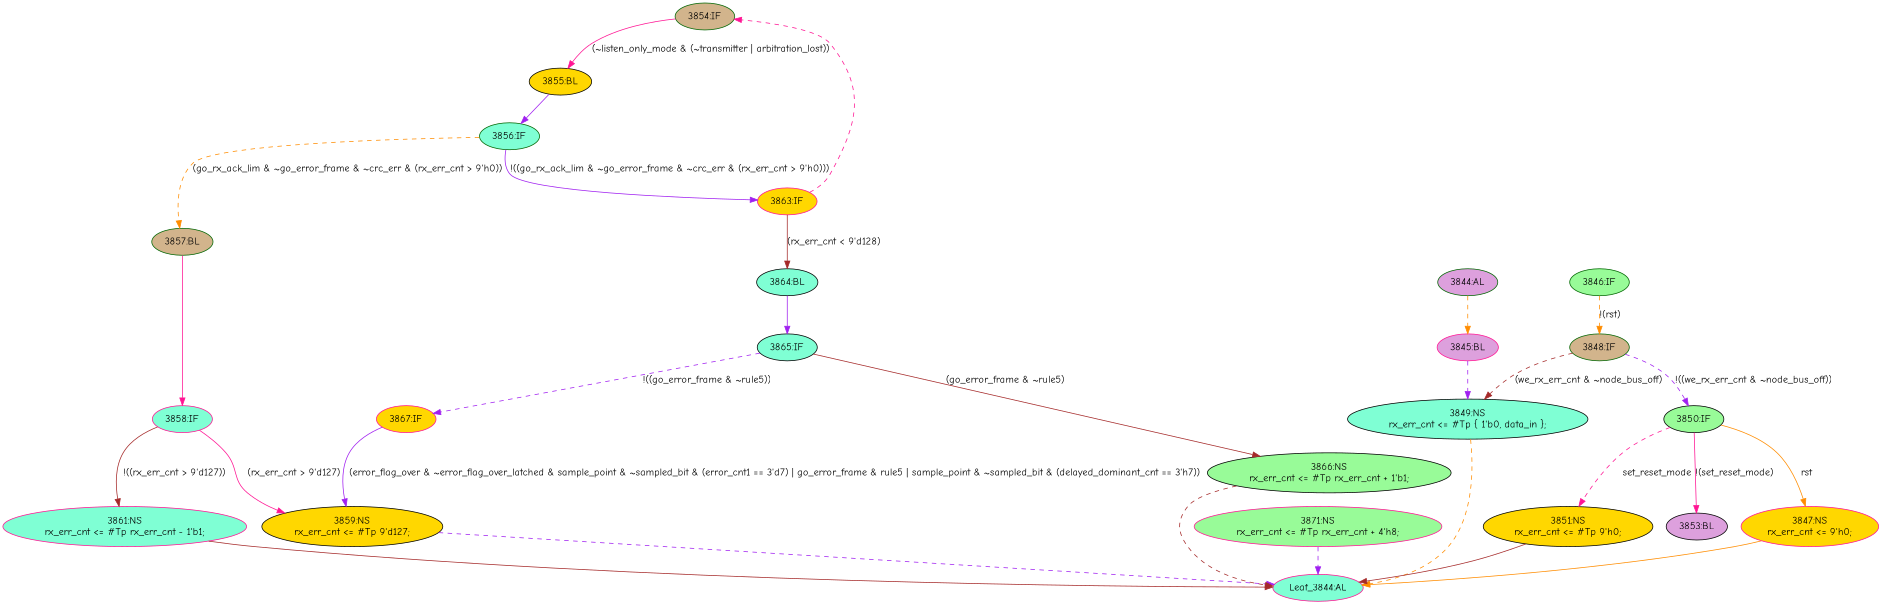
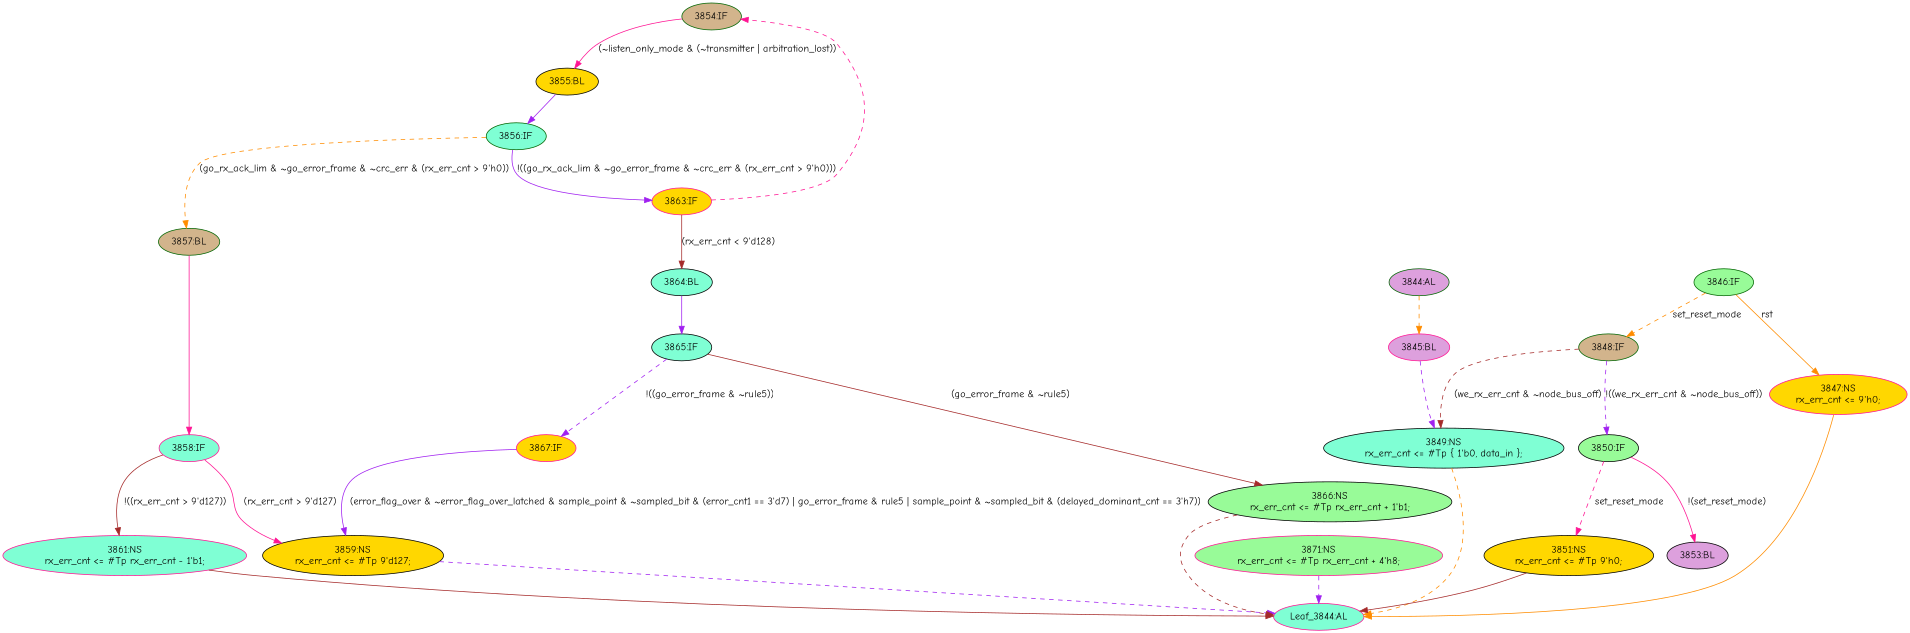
(1610, 315) -> (1707, 315)
(1773, 450) -> (1775, 332)
